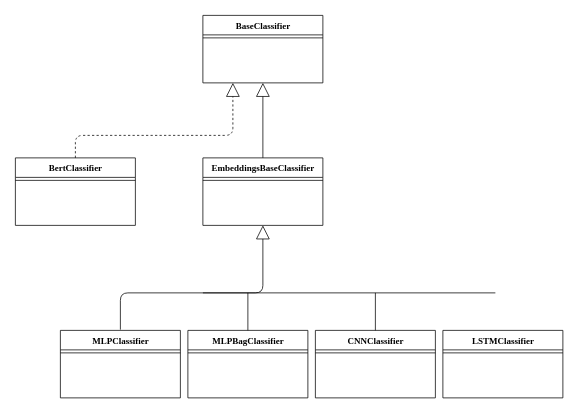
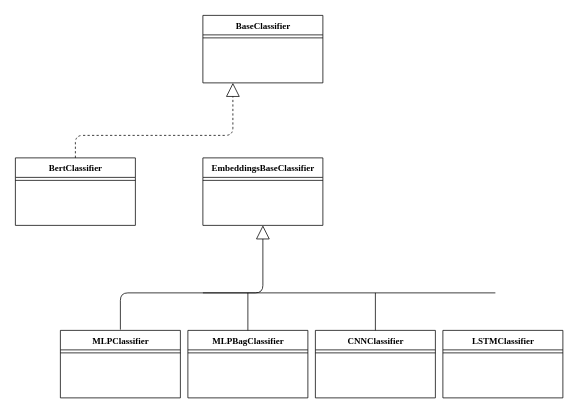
(263, 126) -> none
